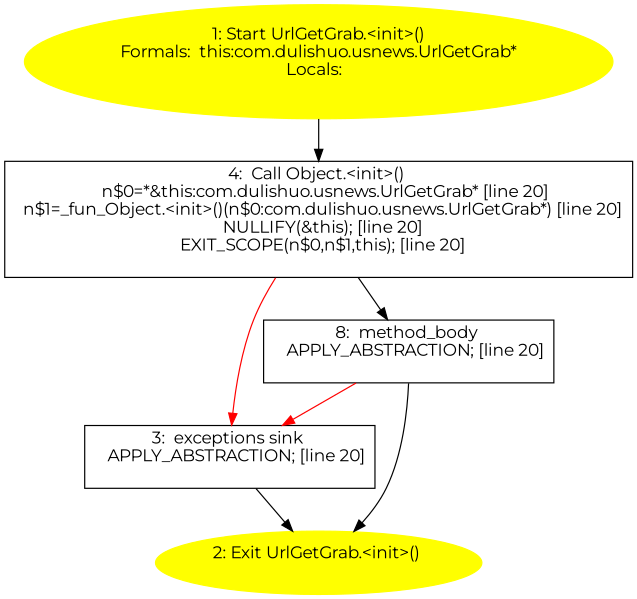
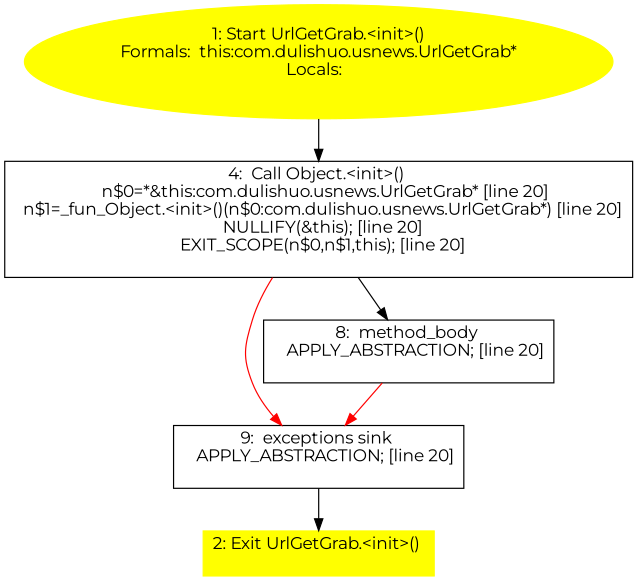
(230, 457) -> (319, 457)
(398, 457) -> none
(319, 563) -> (319, 553)
